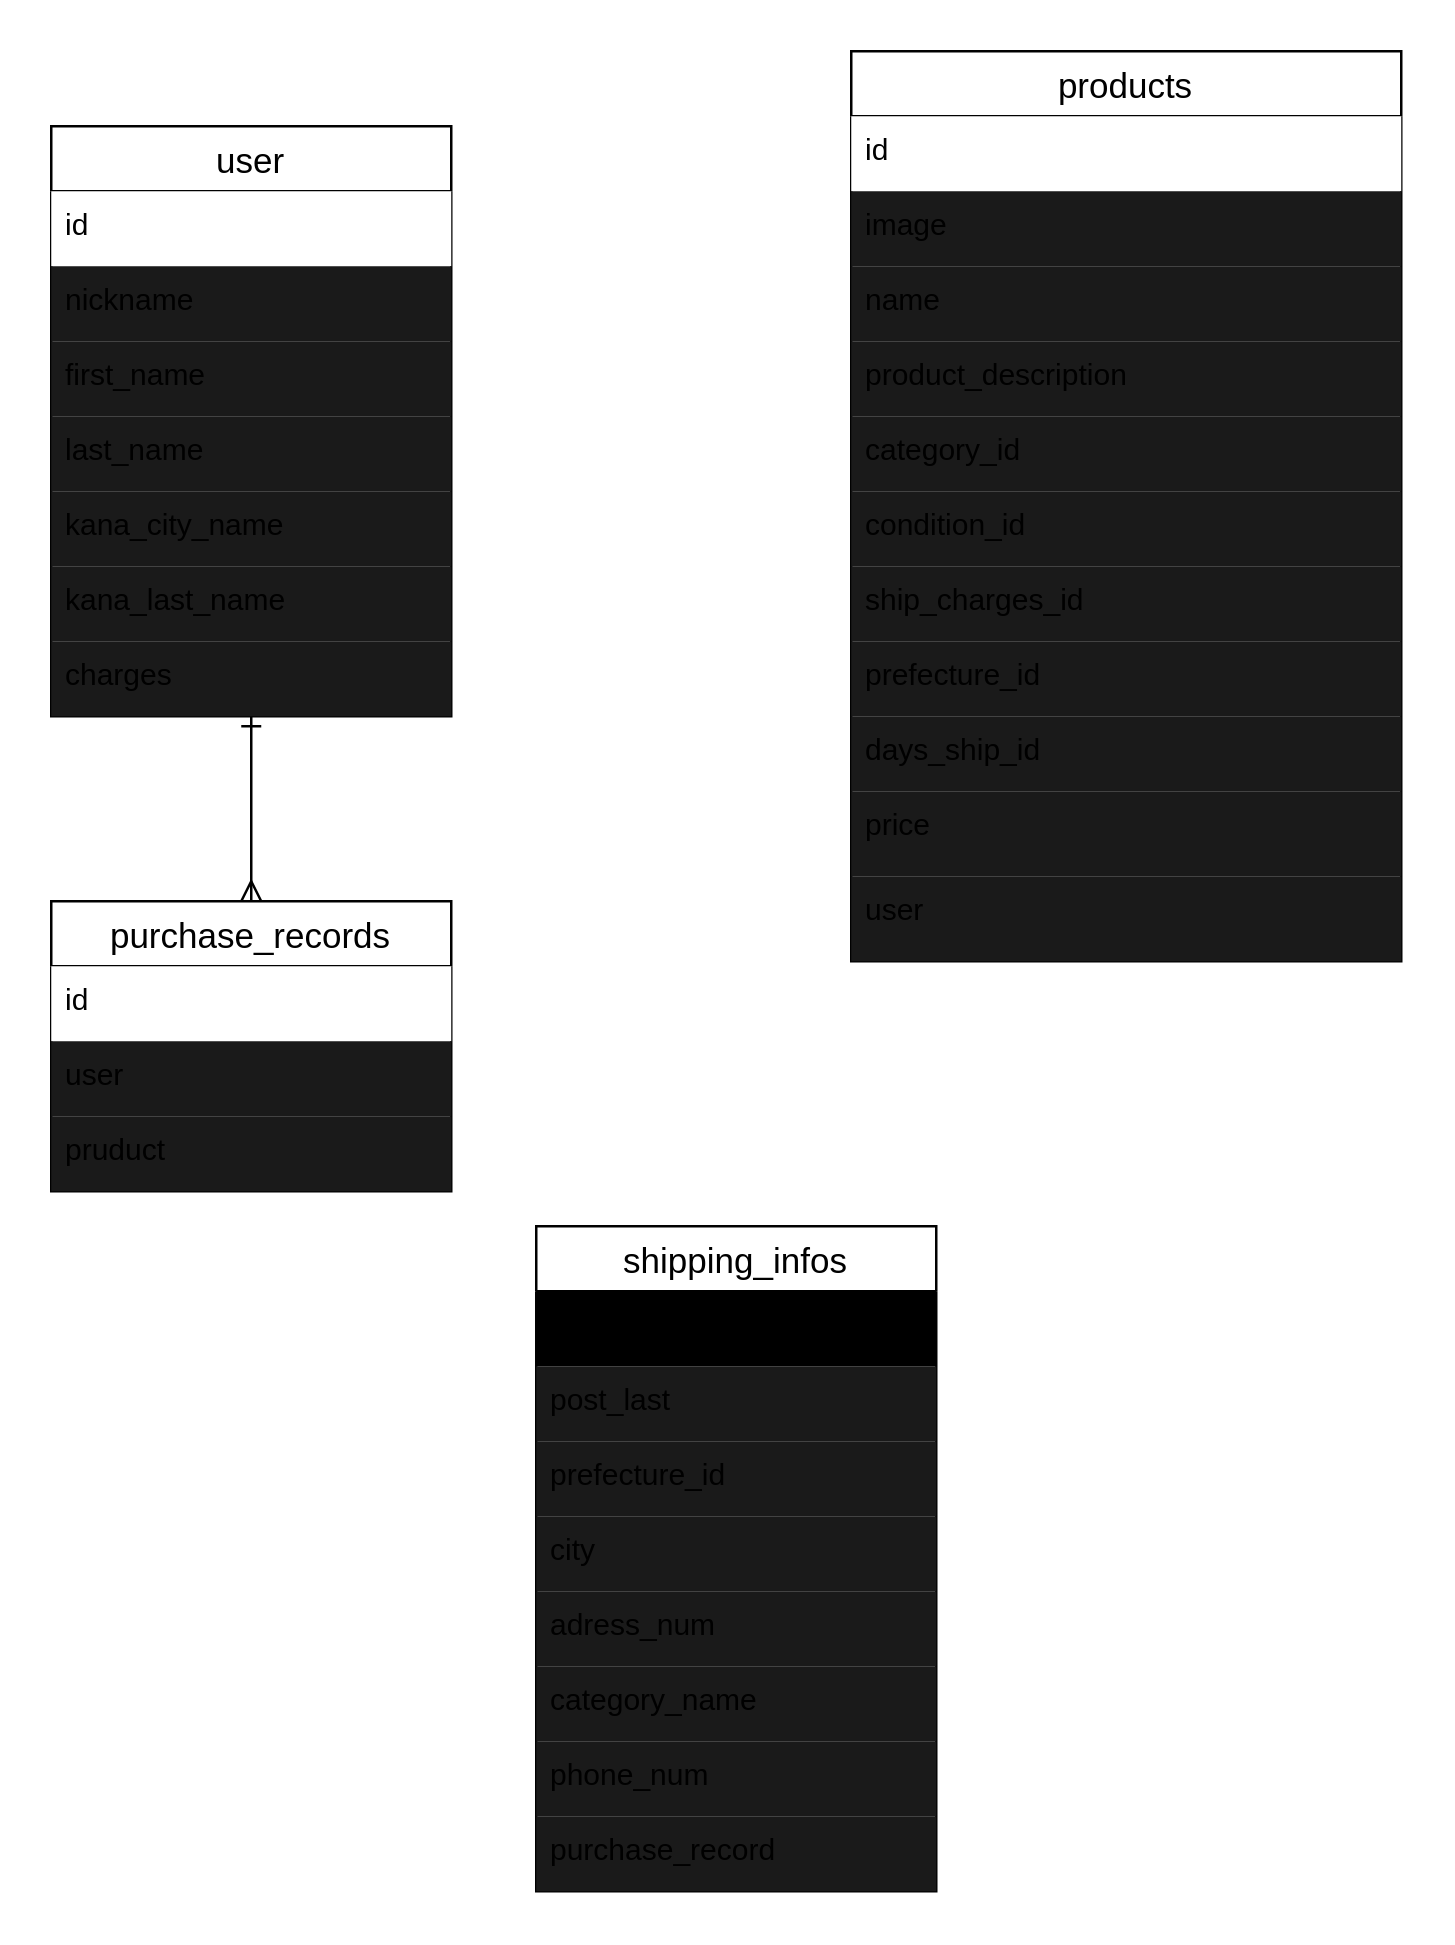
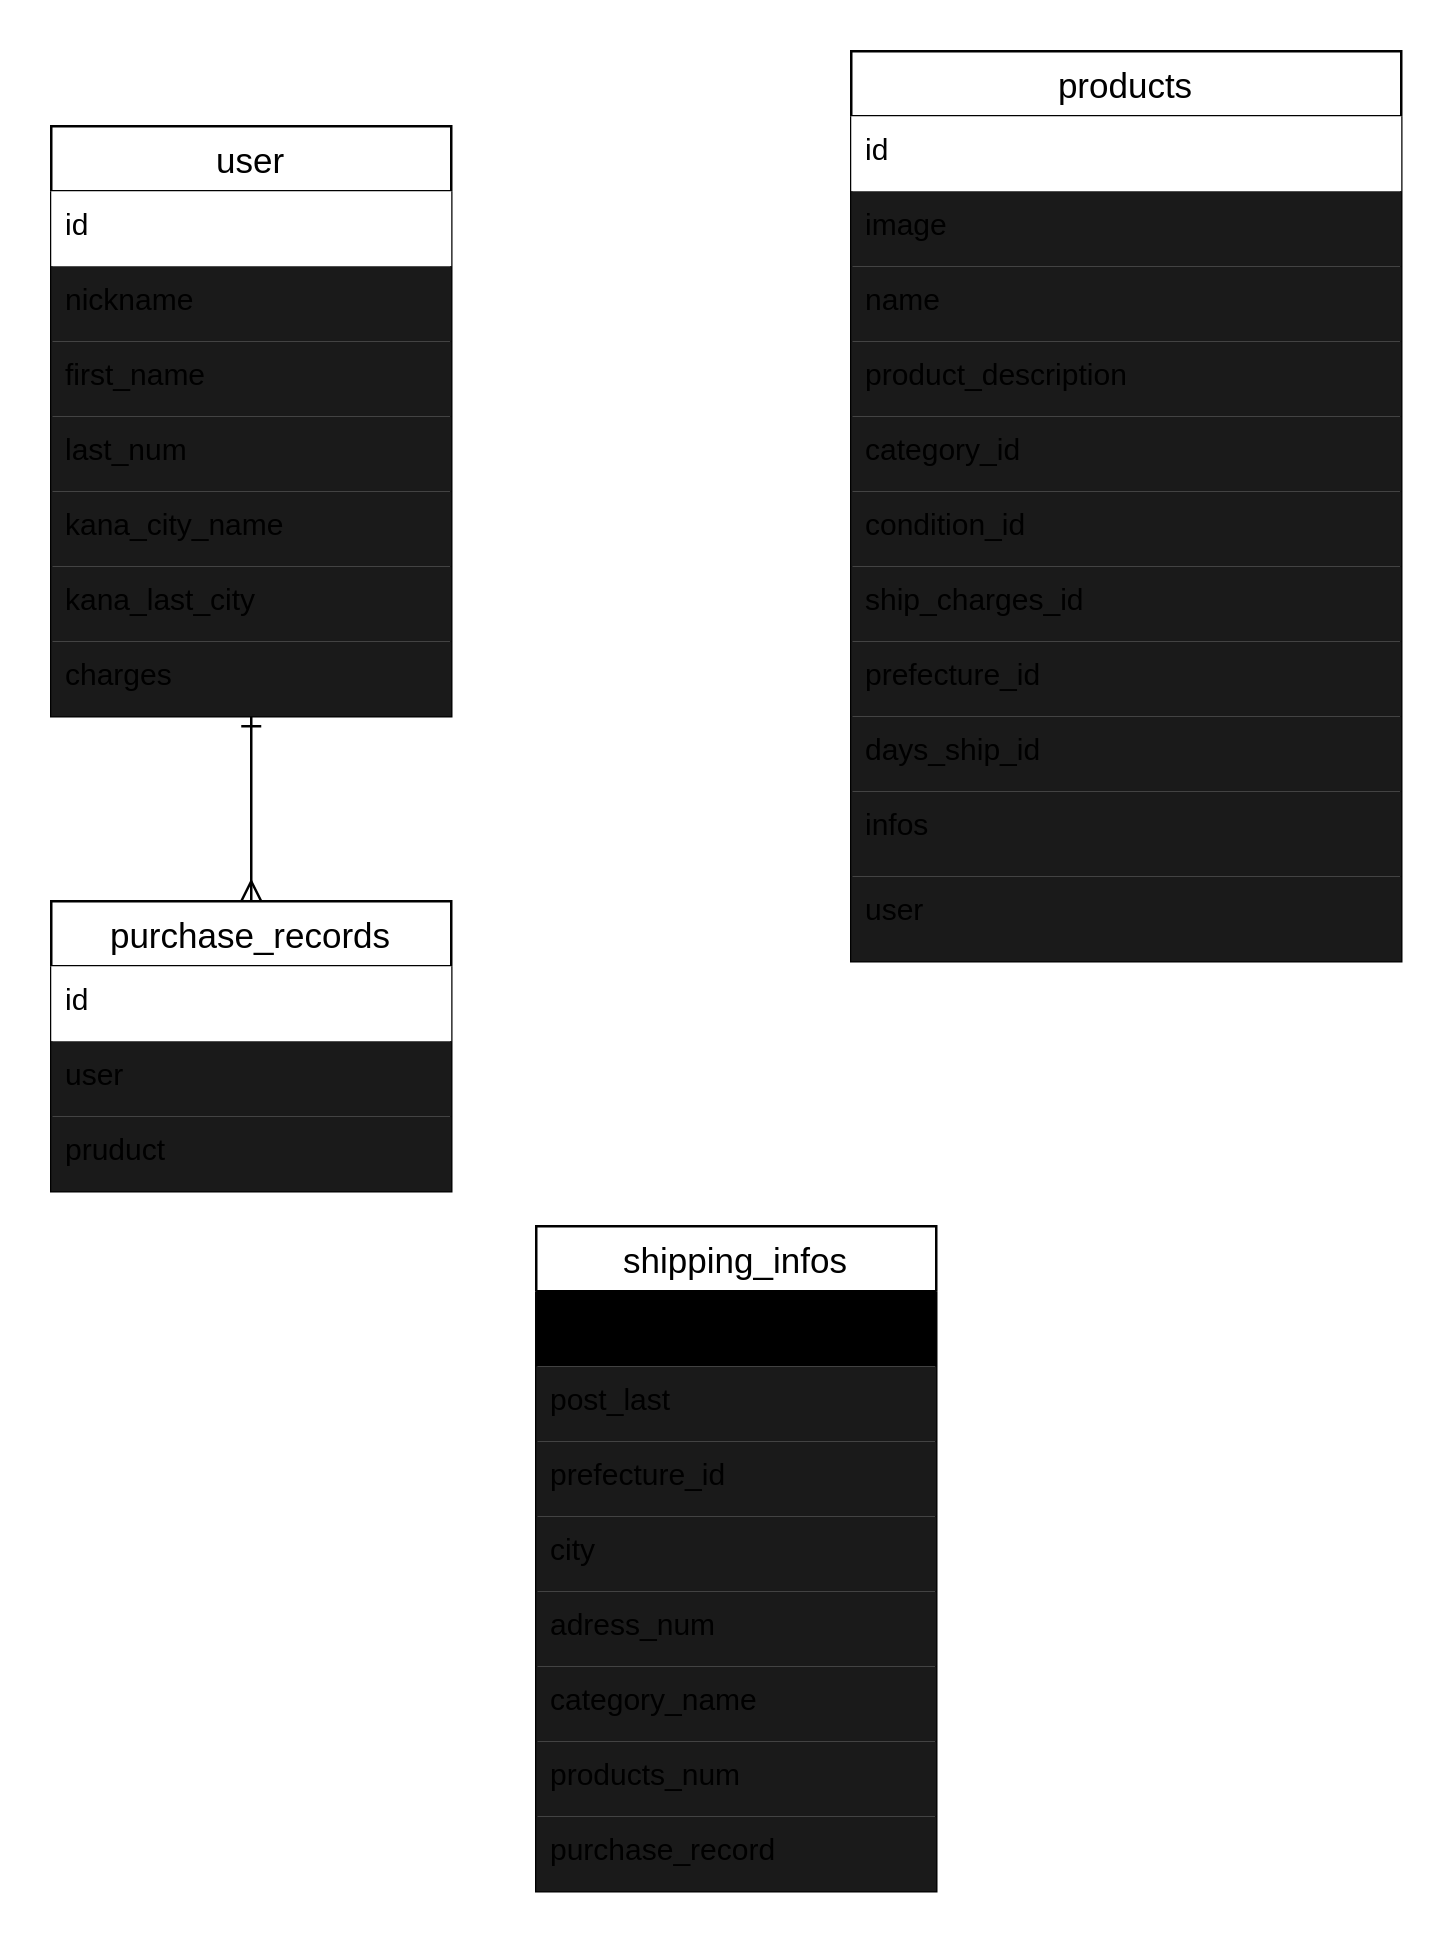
(137, 450) -> (128, 450)
(179, 600) -> (175, 600)
(903, 825) -> (903, 825)
(626, 1775) -> (651, 1775)
